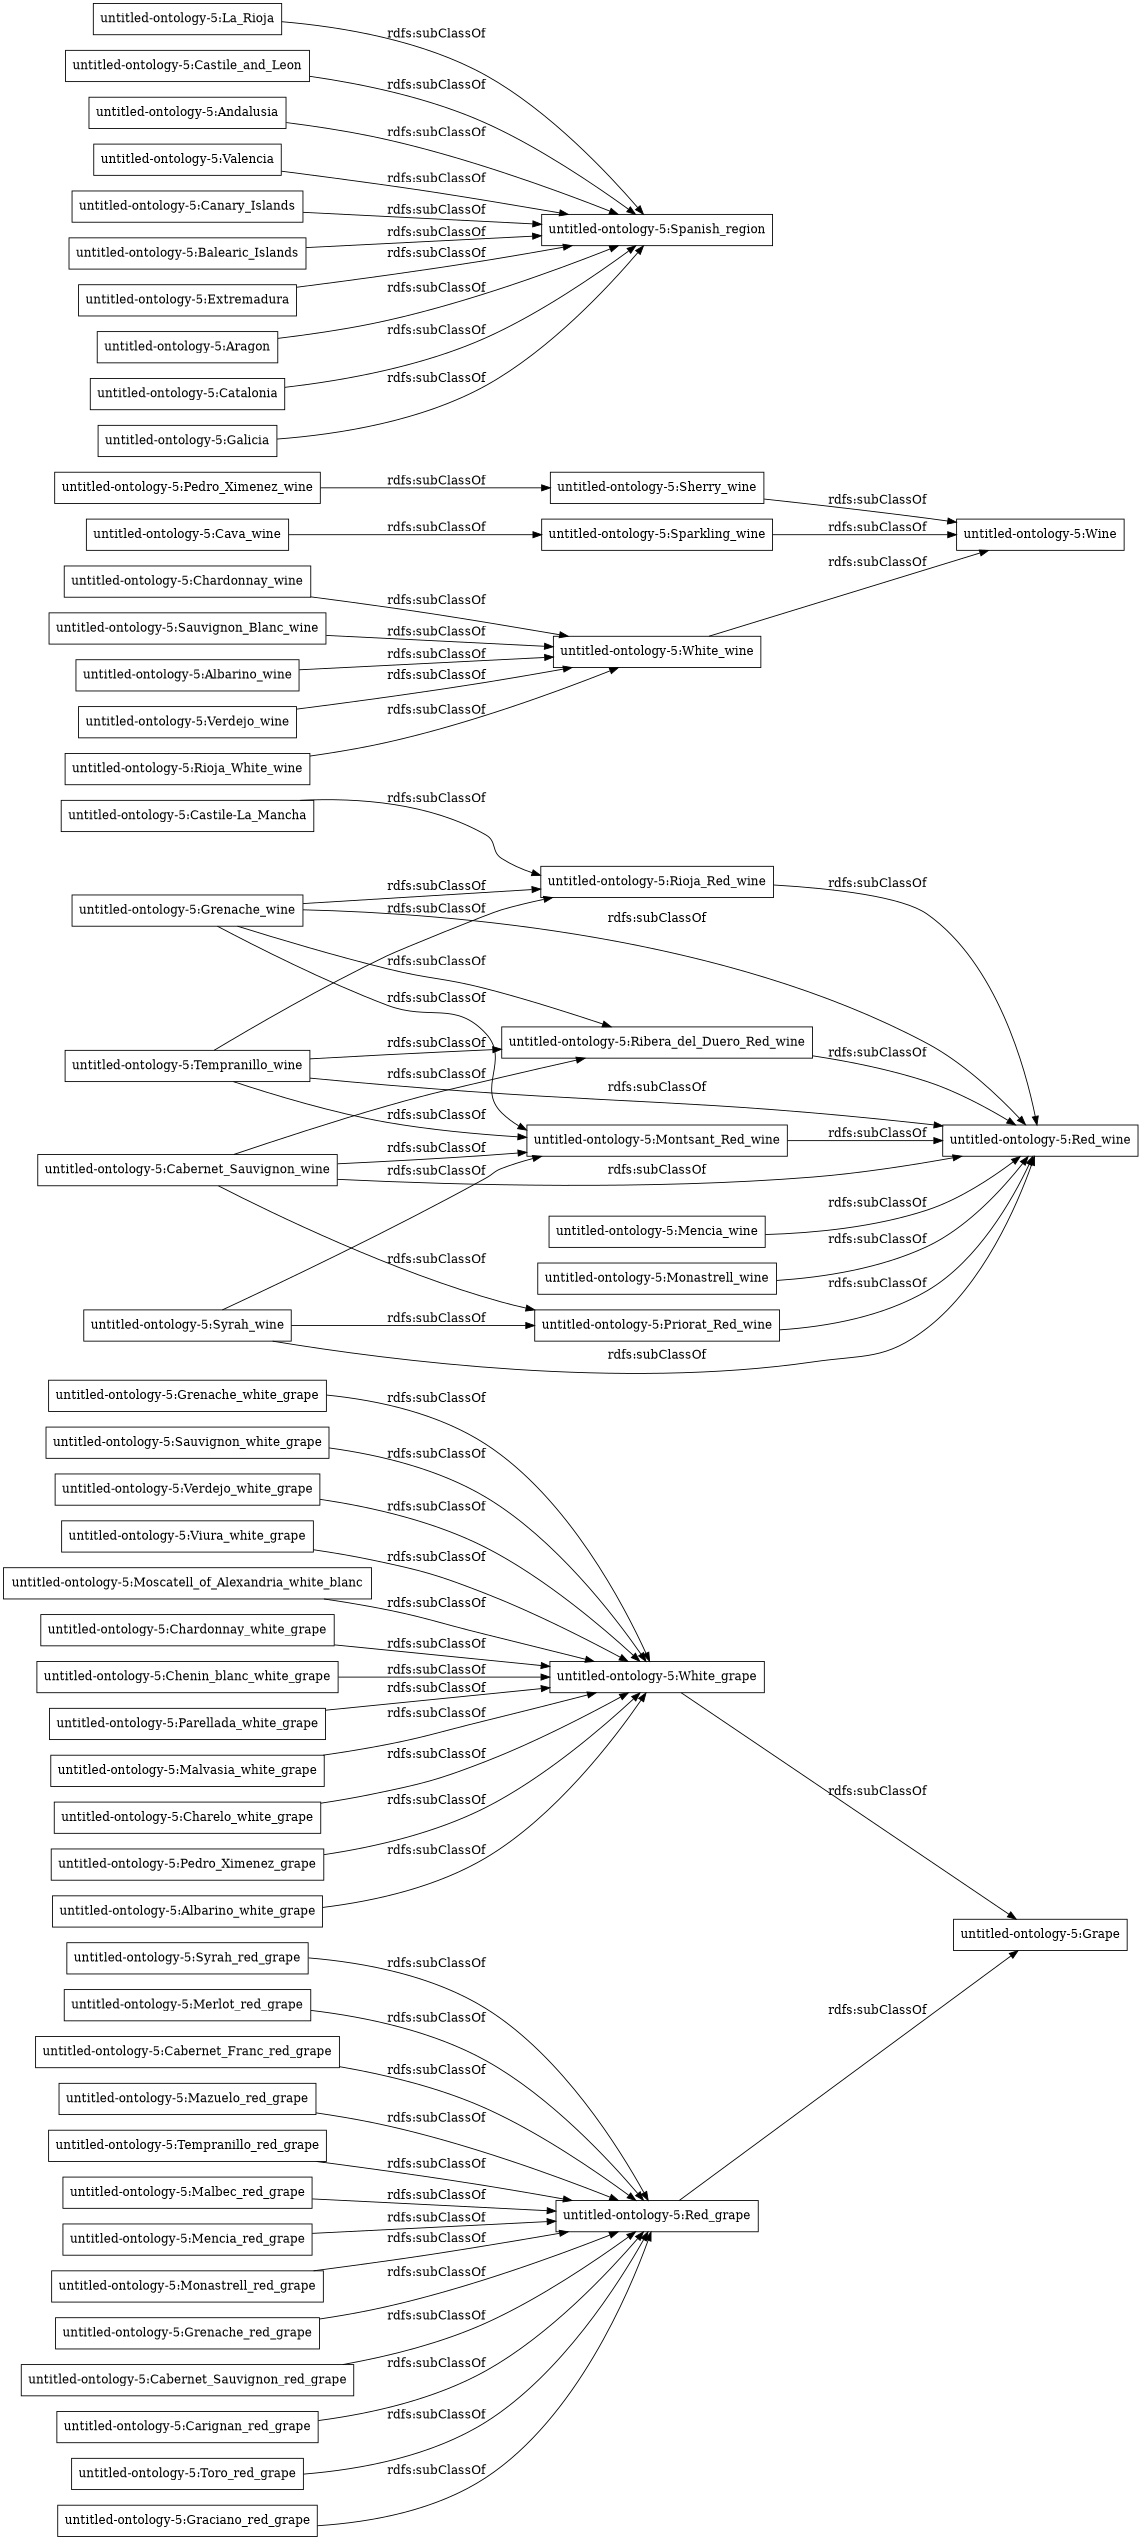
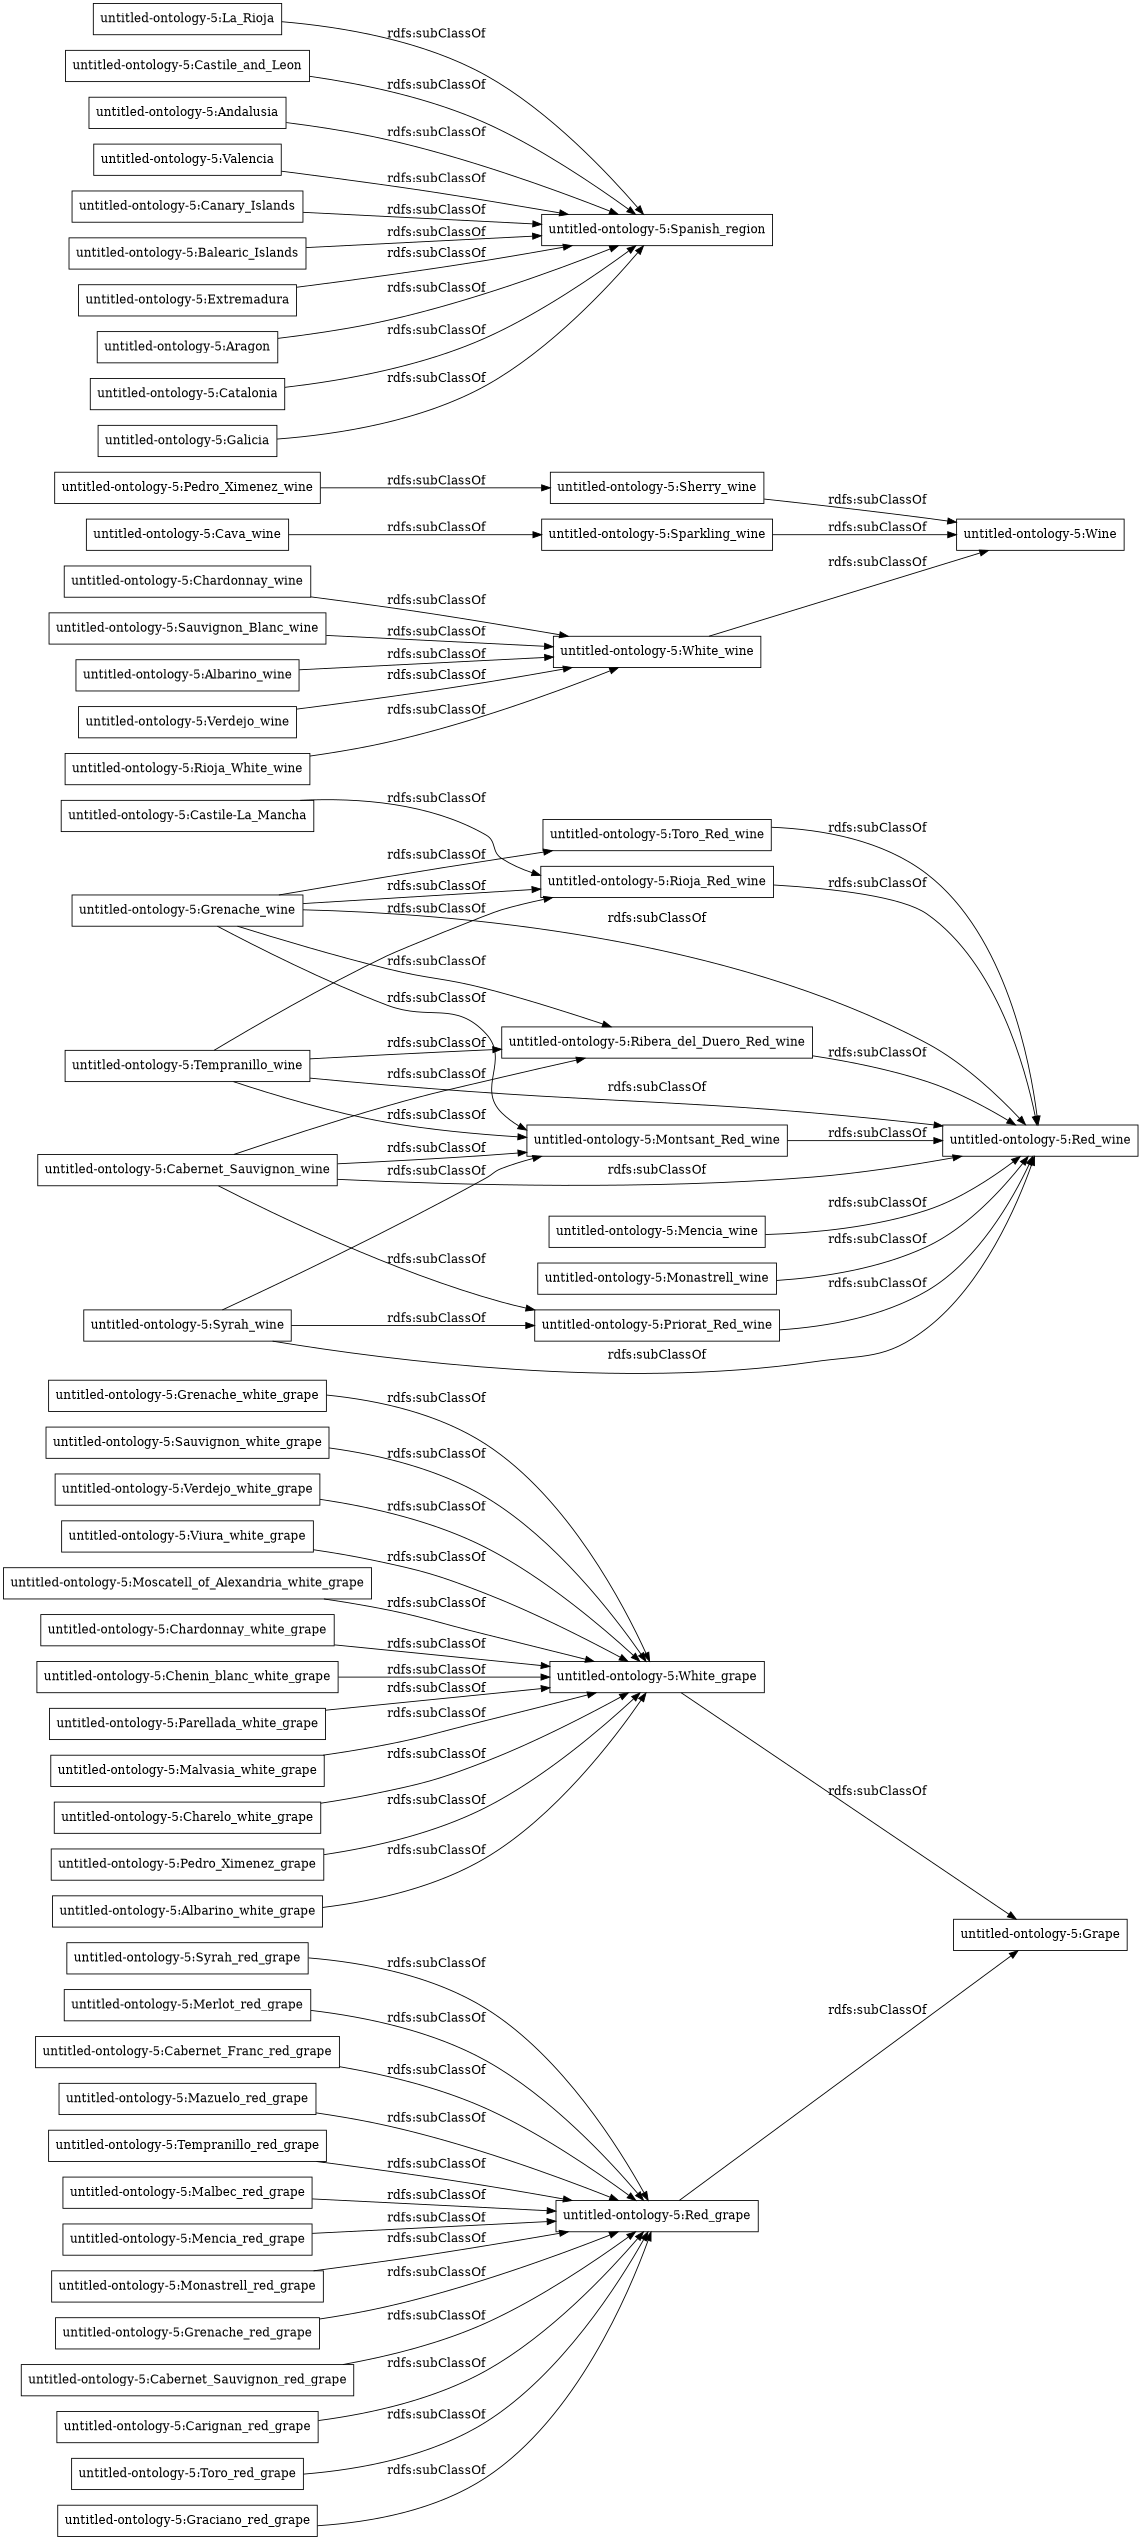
none -> (657, 835)
(188, 1583) -> (188, 1583)
